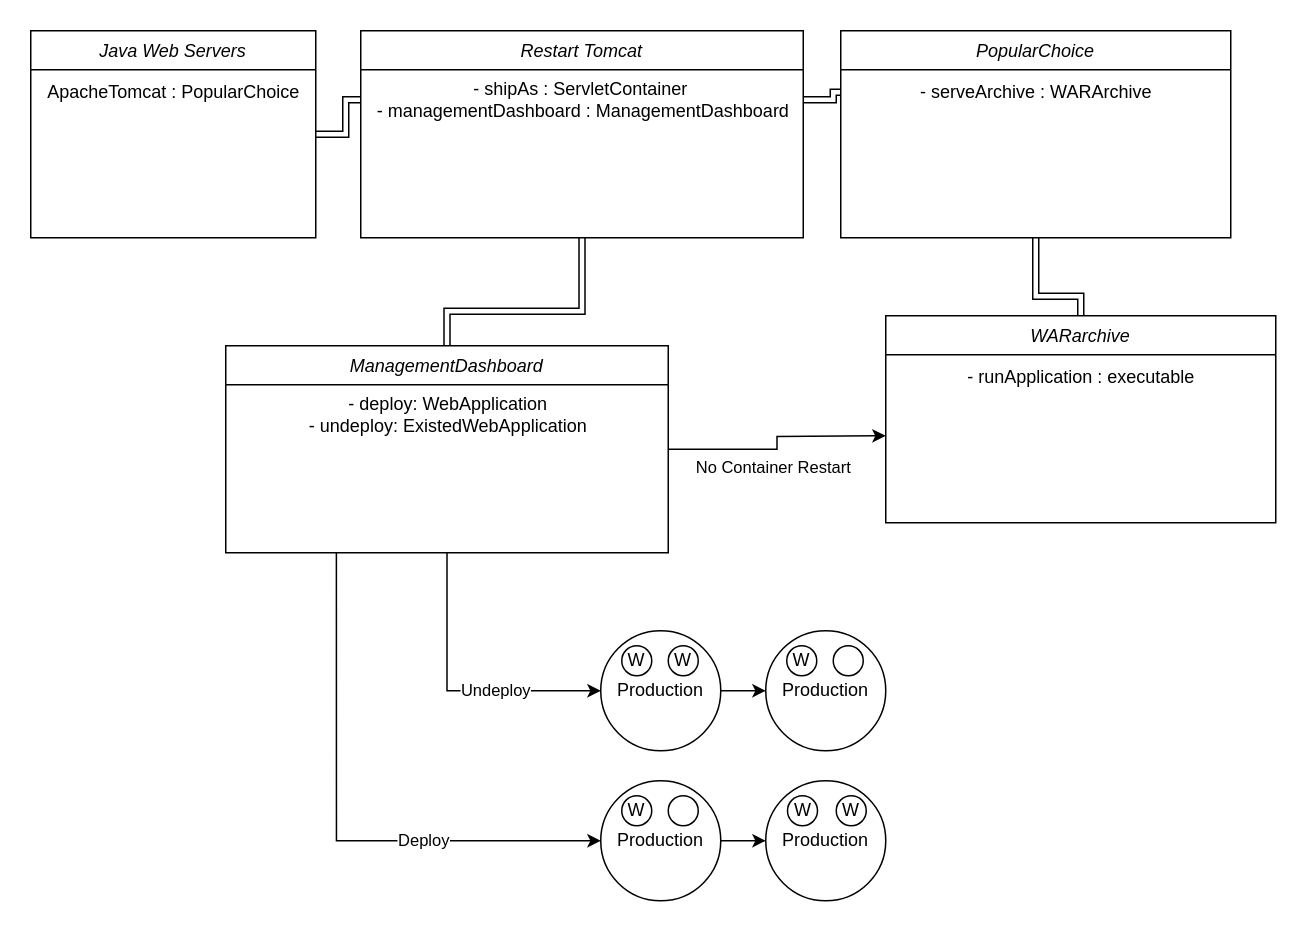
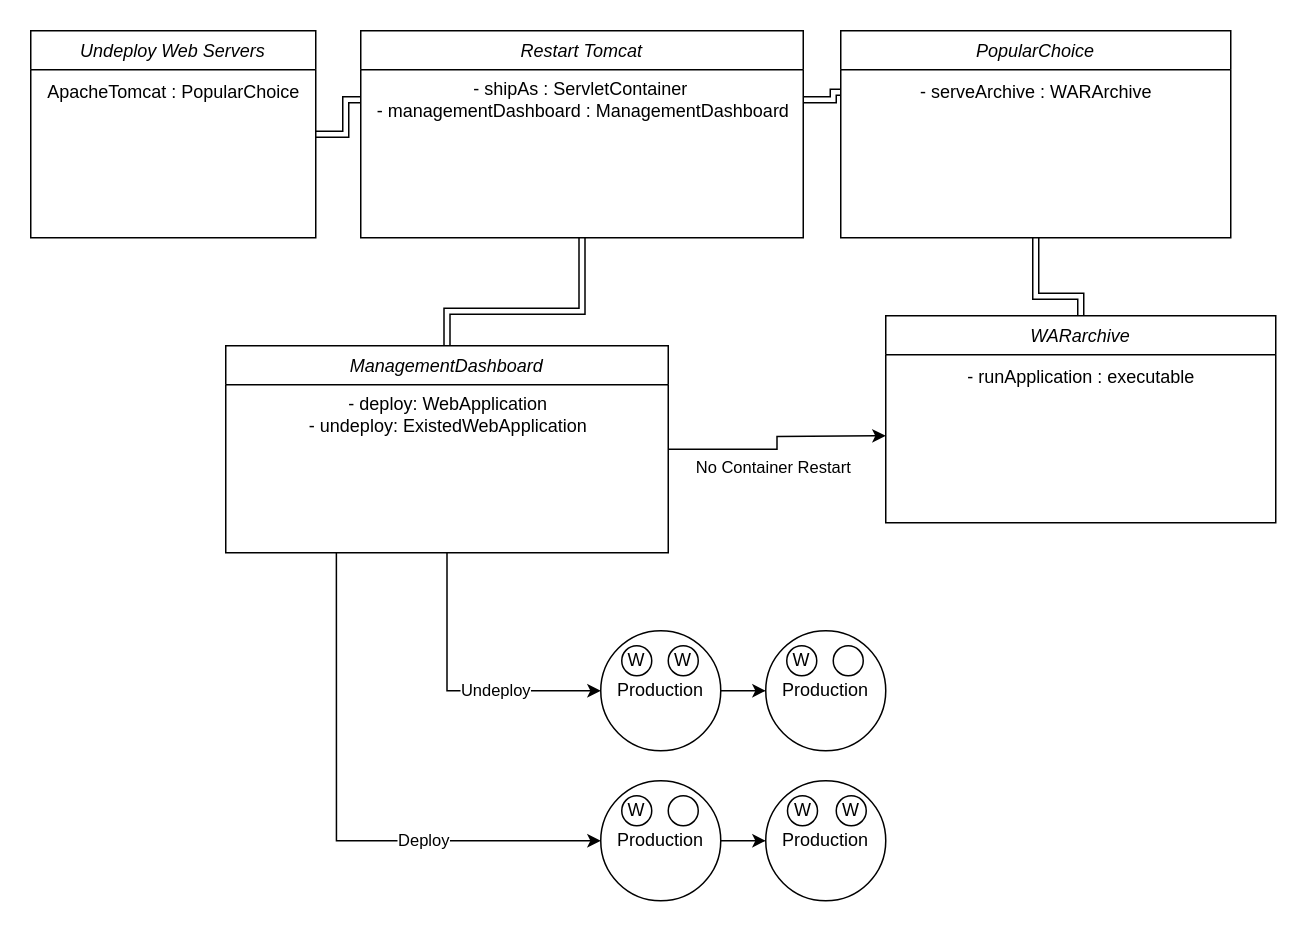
(173, 51) -> (173, 51)
